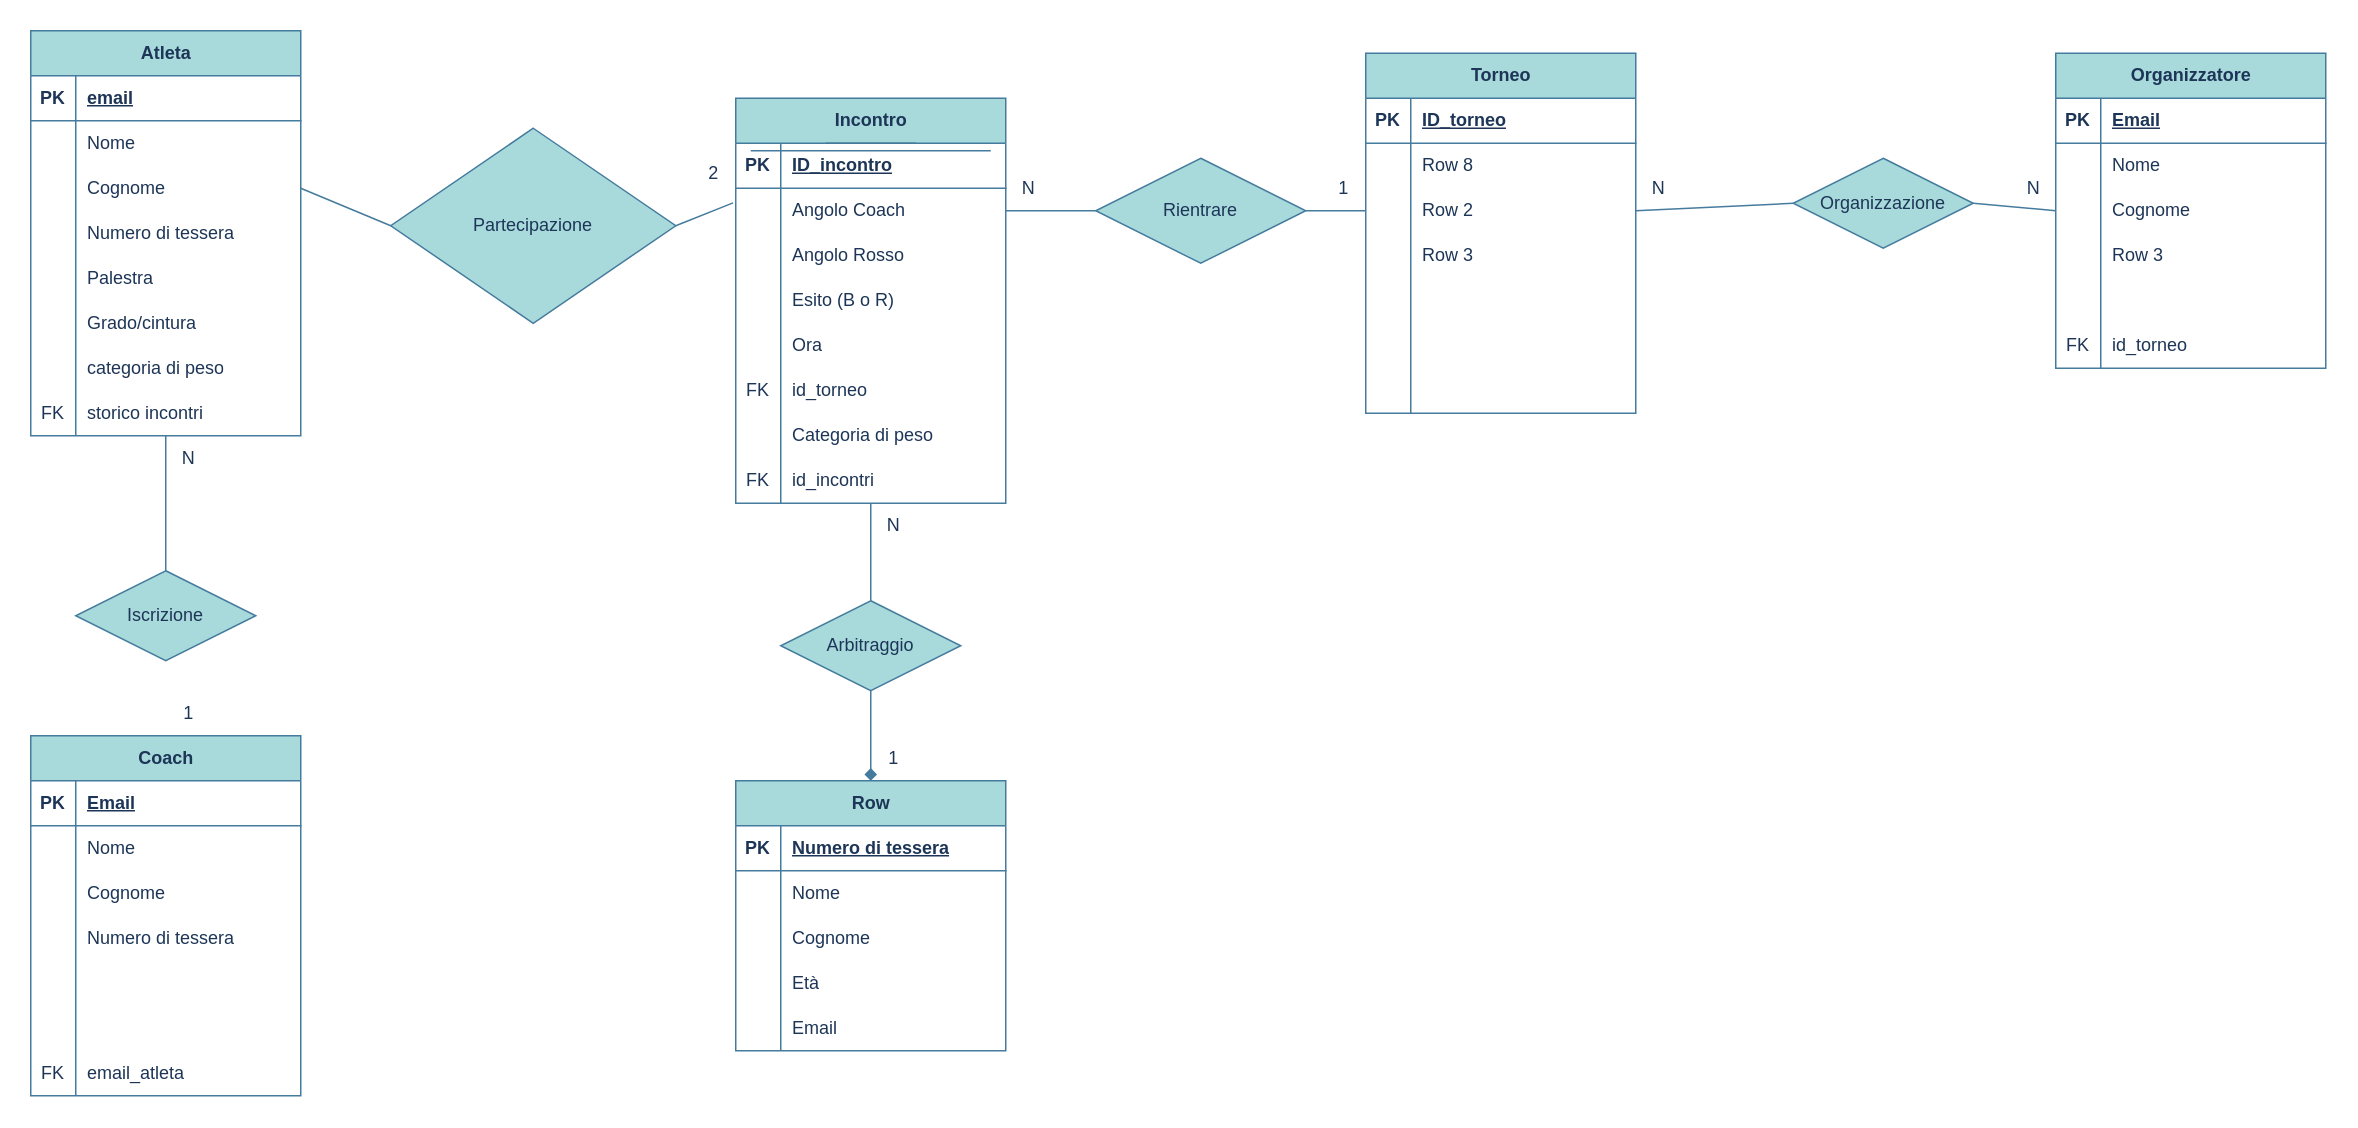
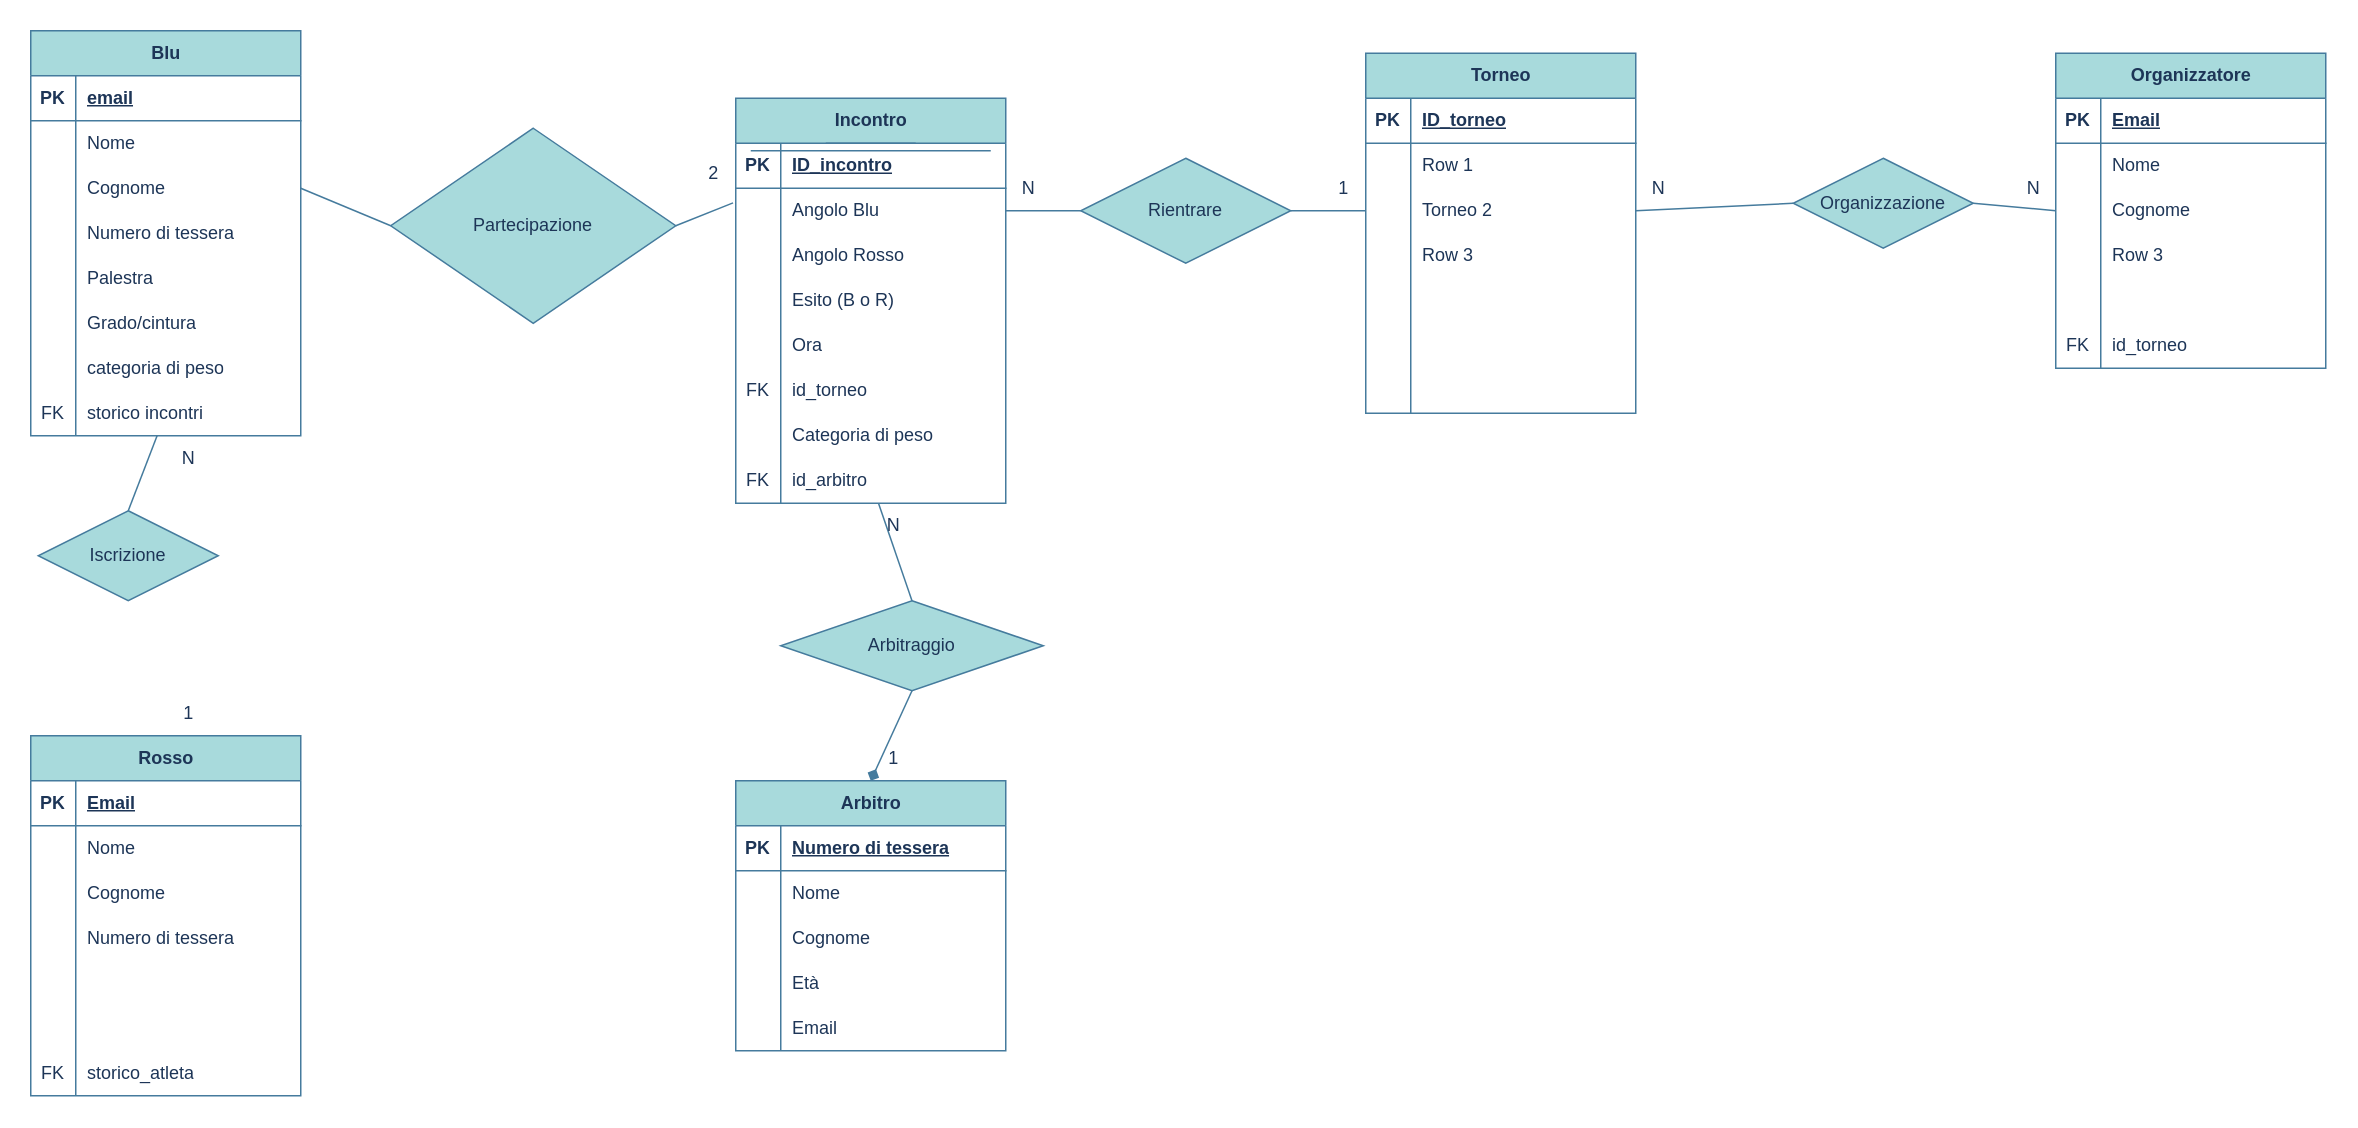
(167, 53) -> (167, 53)
(1446, 166) -> (1446, 166)
(849, 211) -> (836, 211)
(1201, 211) -> (1186, 211)
(1446, 211) -> (1461, 211)
(841, 481) -> (838, 481)
(166, 616) -> (128, 556)
(871, 646) -> (912, 646)
(167, 758) -> (167, 758)
(872, 803) -> (872, 803)
(141, 1073) -> (154, 1073)
